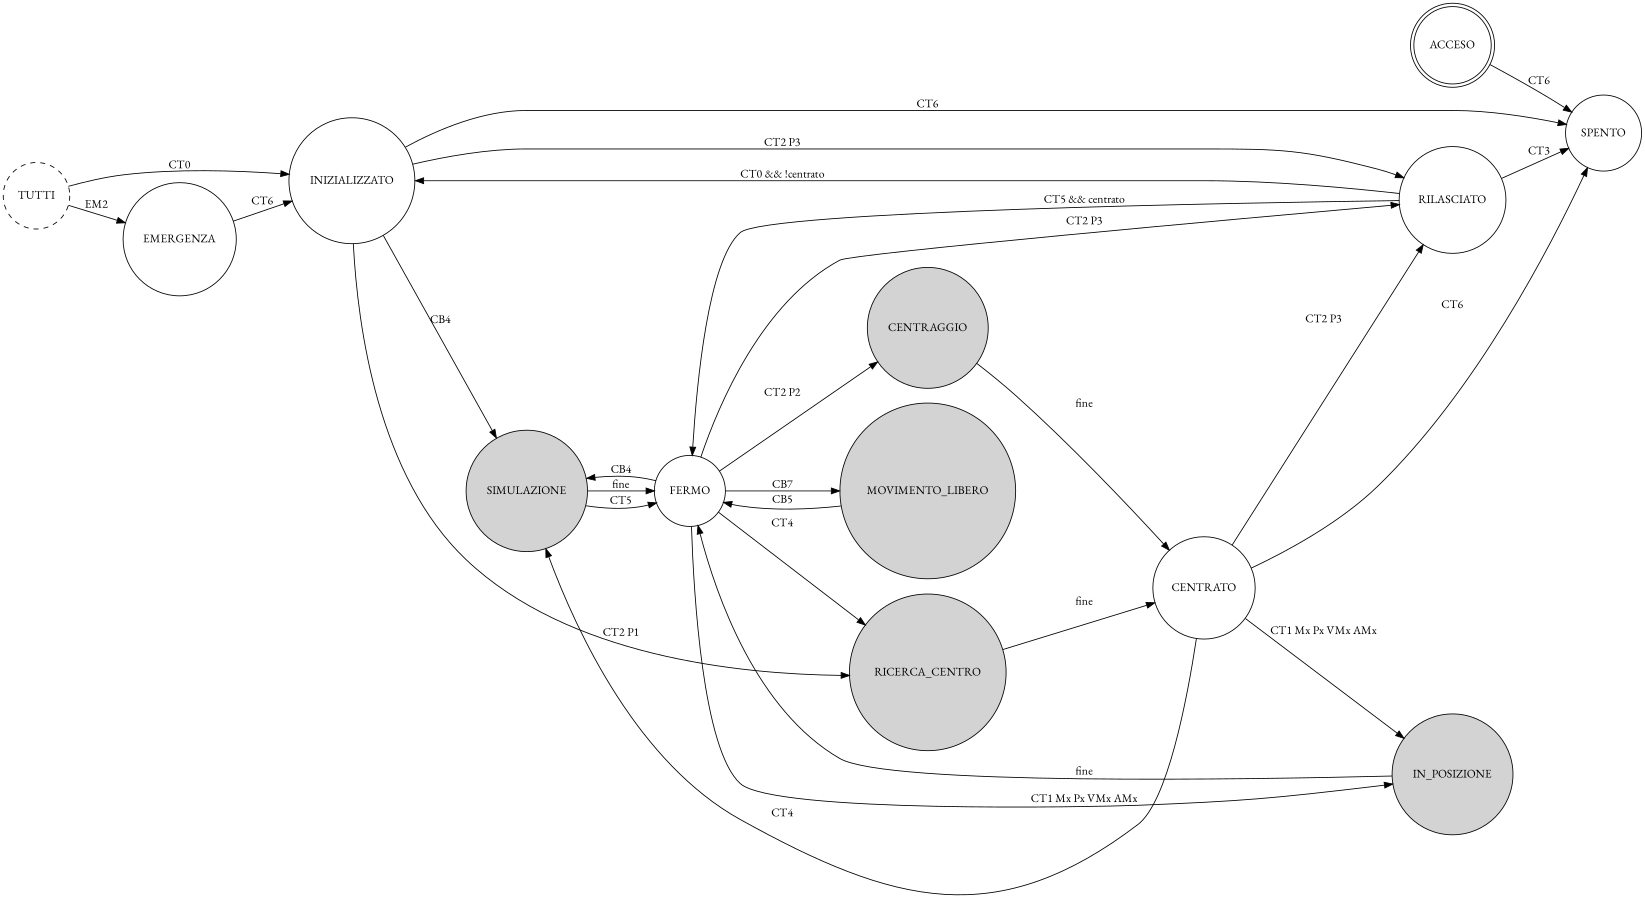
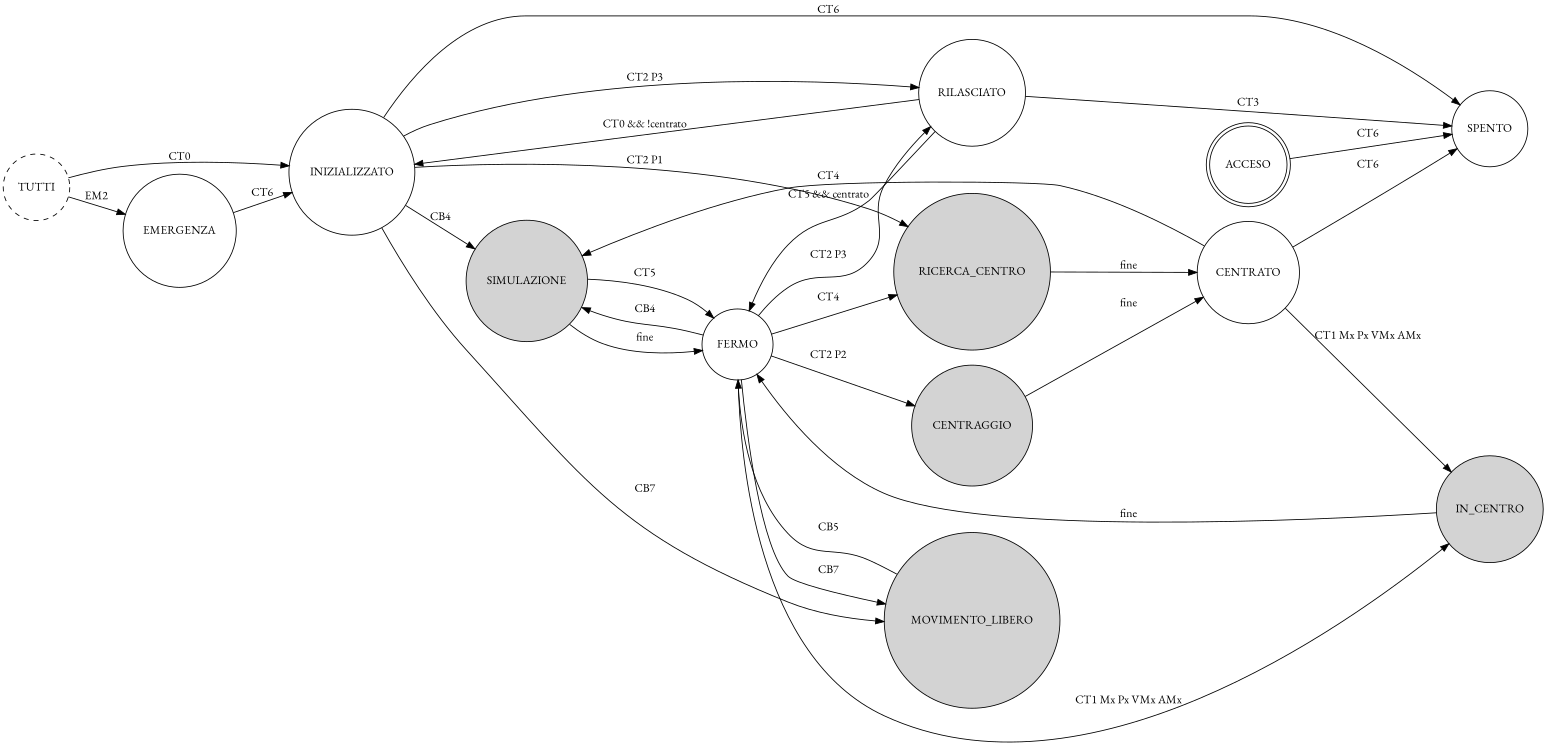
(1325, 398) -> none
none -> (587, 480)
(1453, 774) -> (1490, 509)
